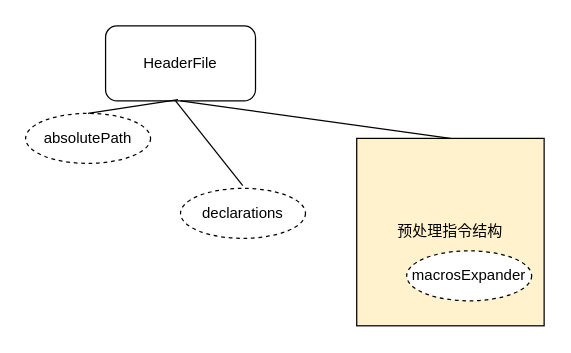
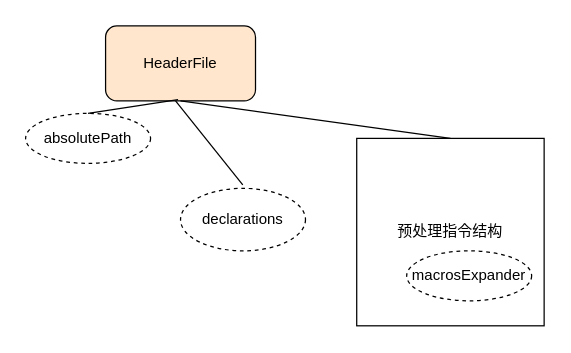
(181, 63) -> (181, 63)
(243, 213) -> (243, 219)
(451, 232) -> (451, 232)
